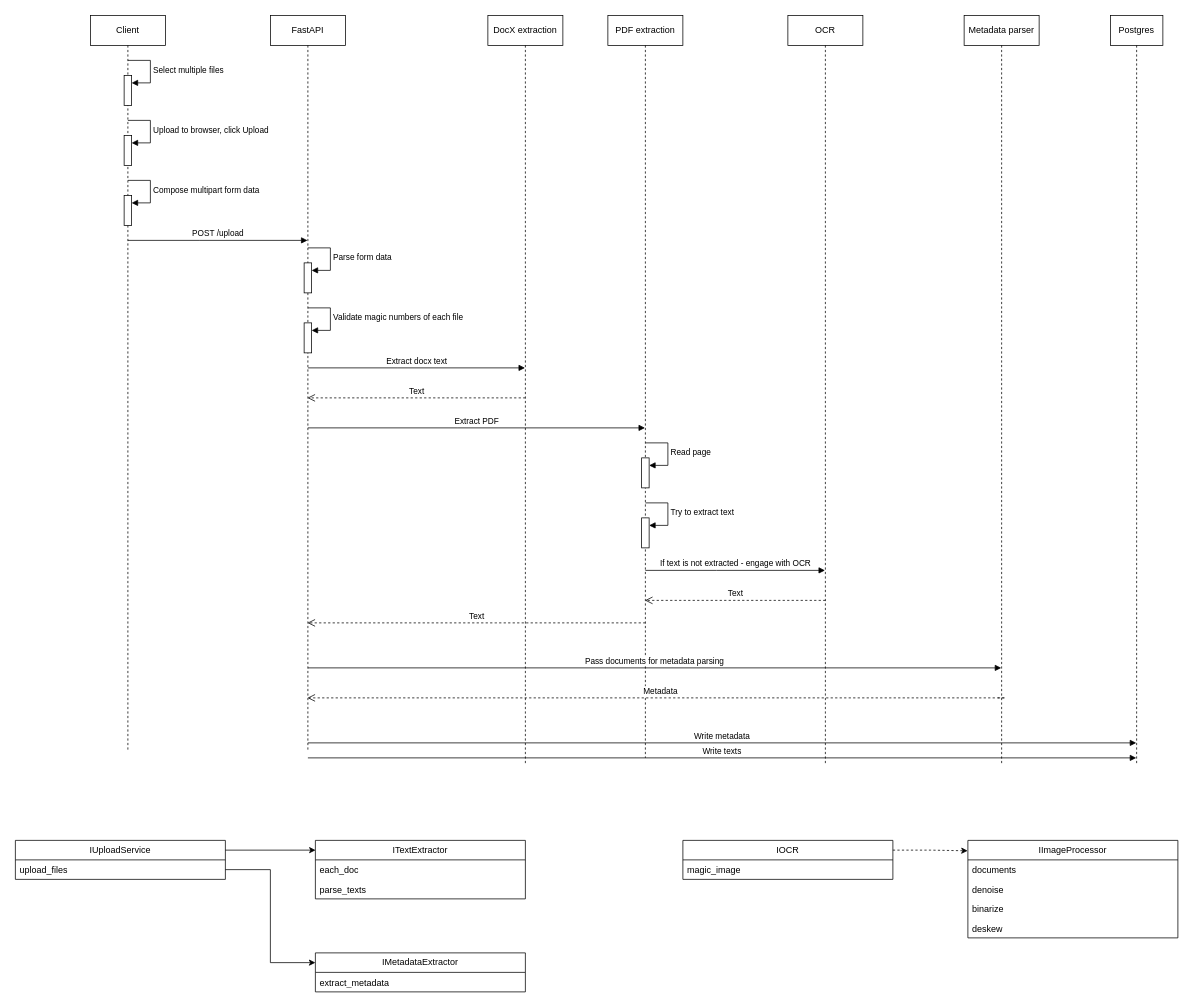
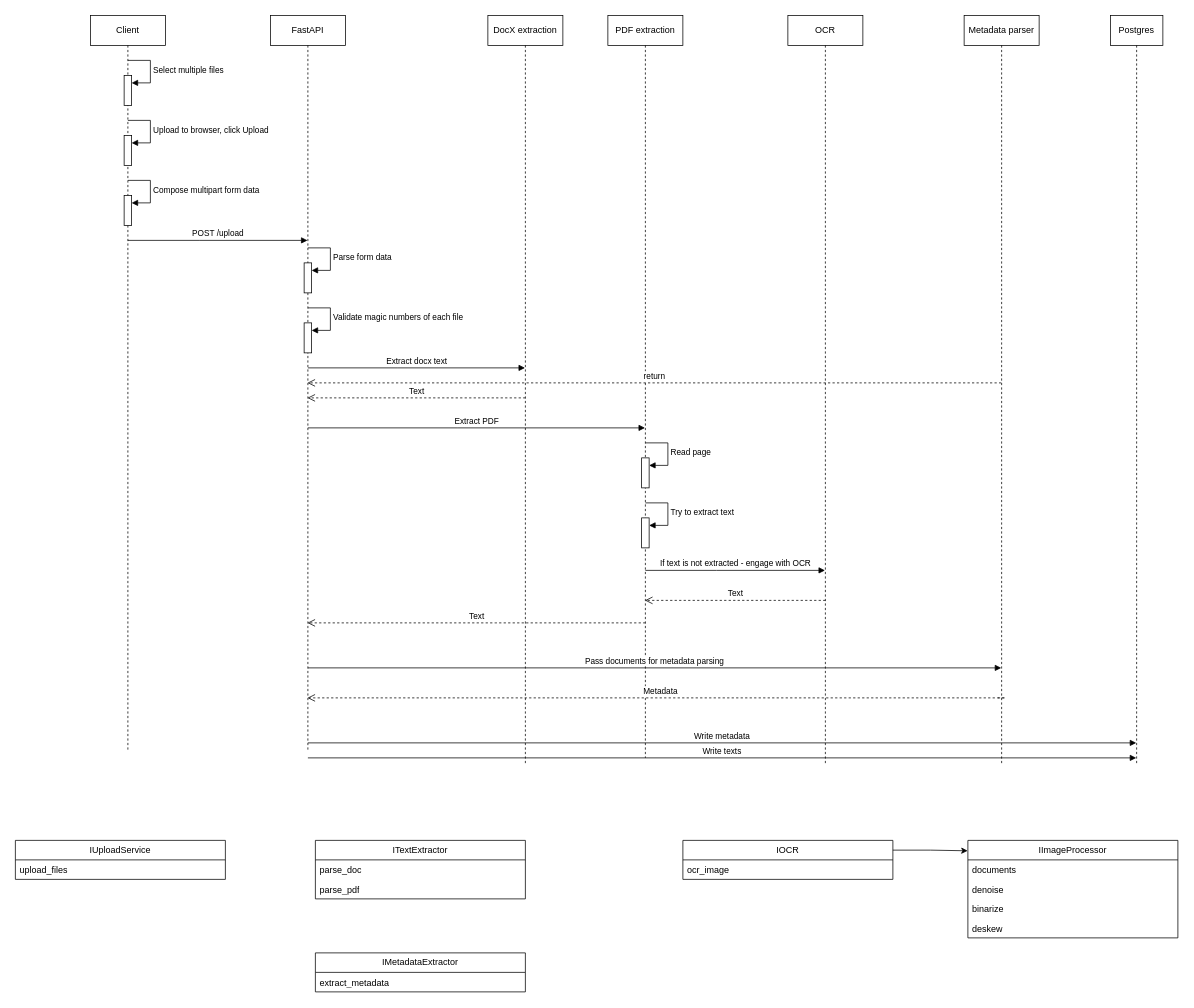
none -> (655, 383)
(309, 850) -> none
(927, 850) -> (927, 850)
(340, 871) -> (343, 871)
(713, 871) -> (709, 871)
(348, 890) -> (343, 890)
(270, 914) -> none
